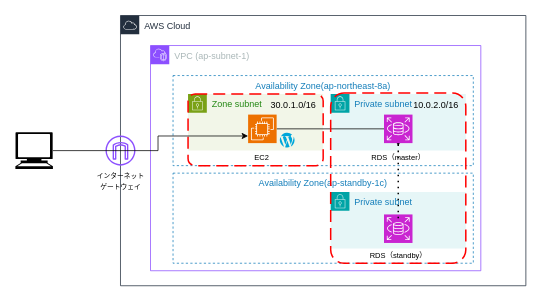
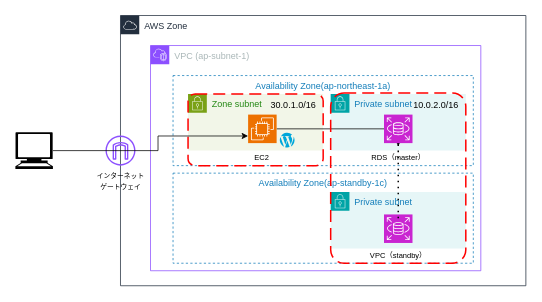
(165, 26) -> (163, 26)
(323, 86) -> (323, 86)
(398, 255) -> (398, 255)
